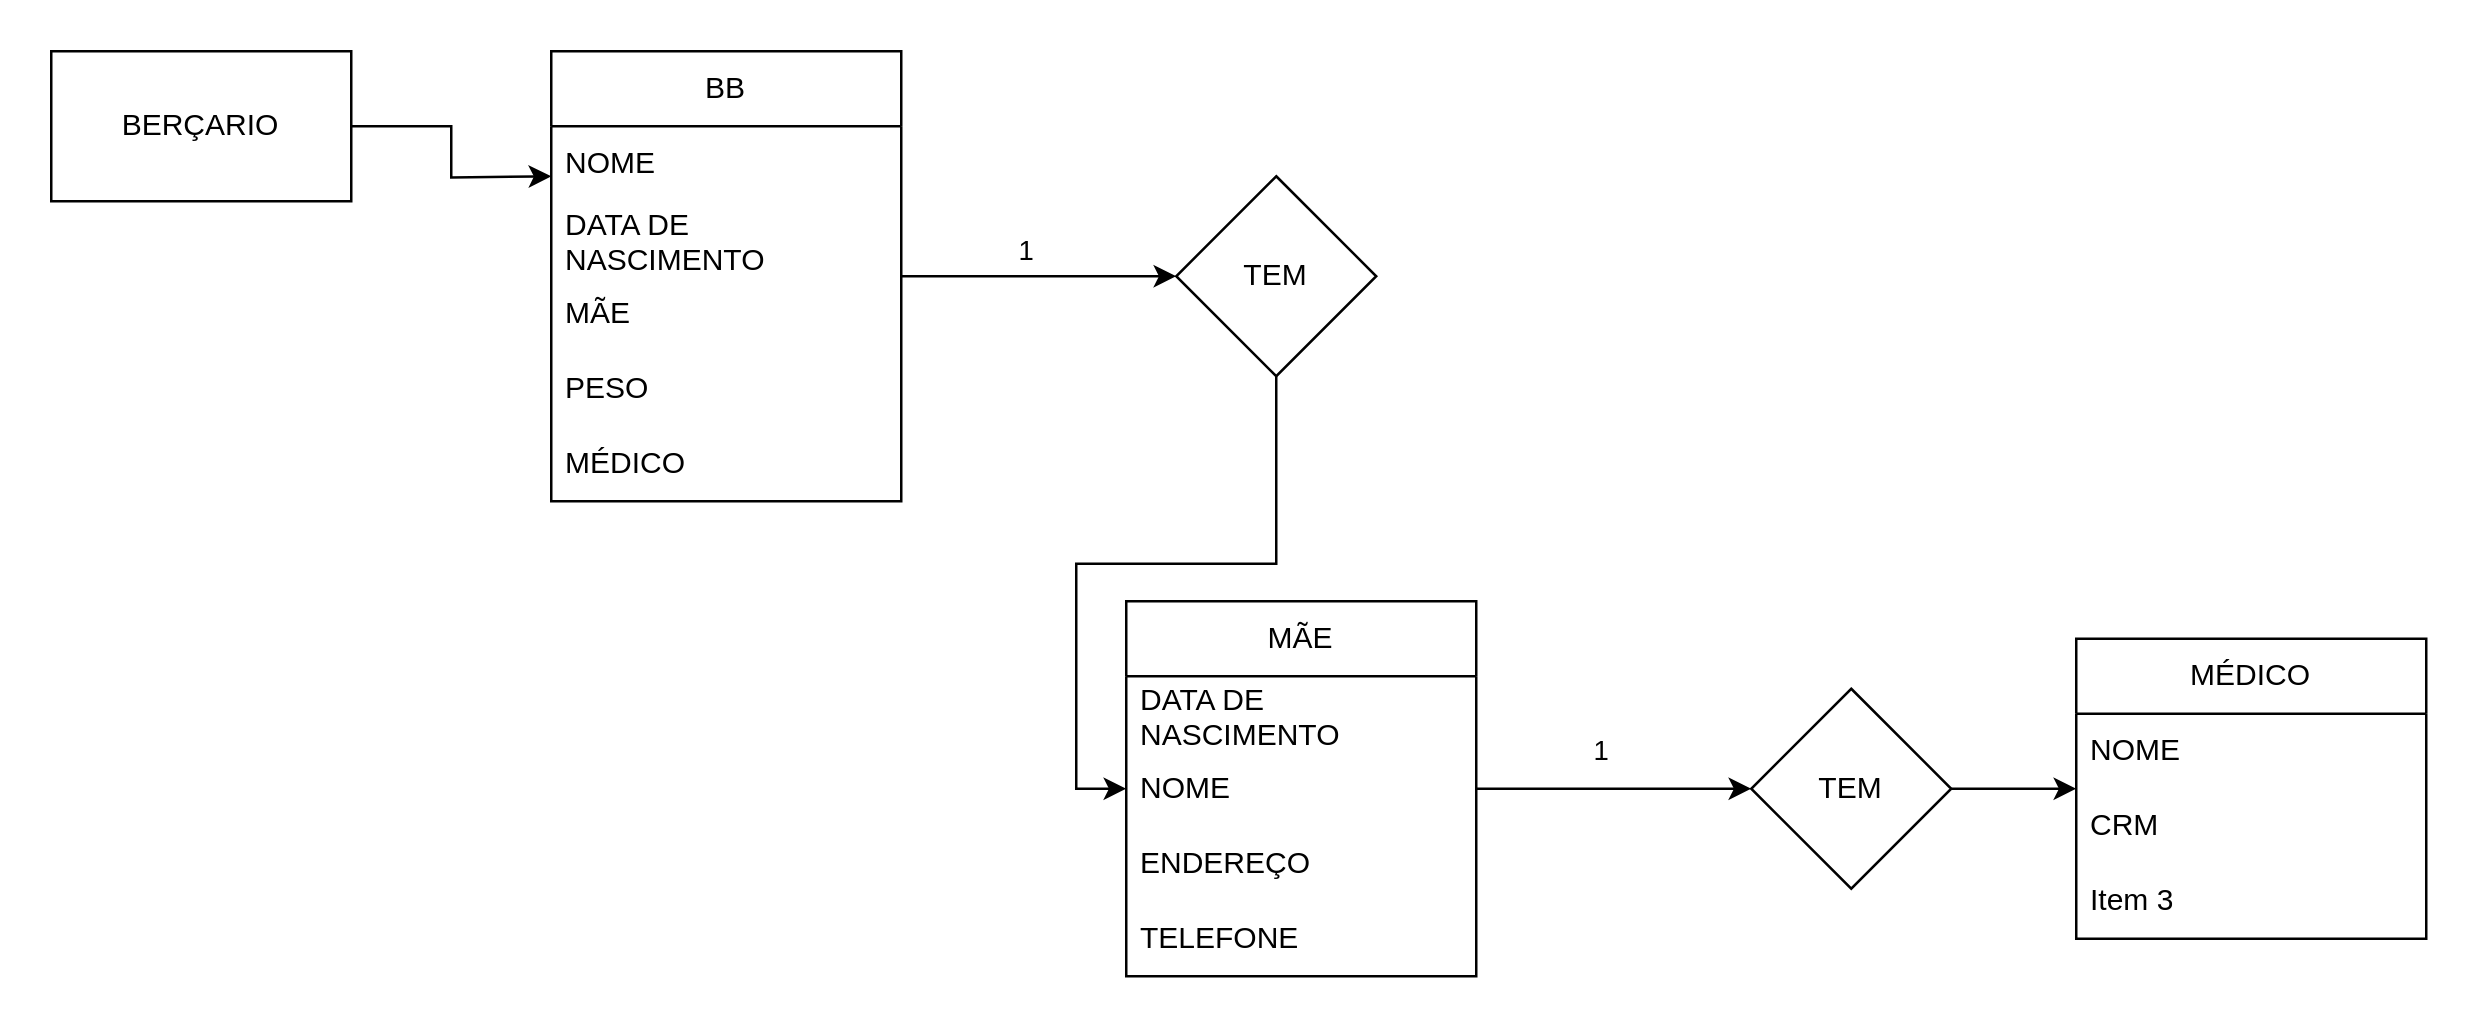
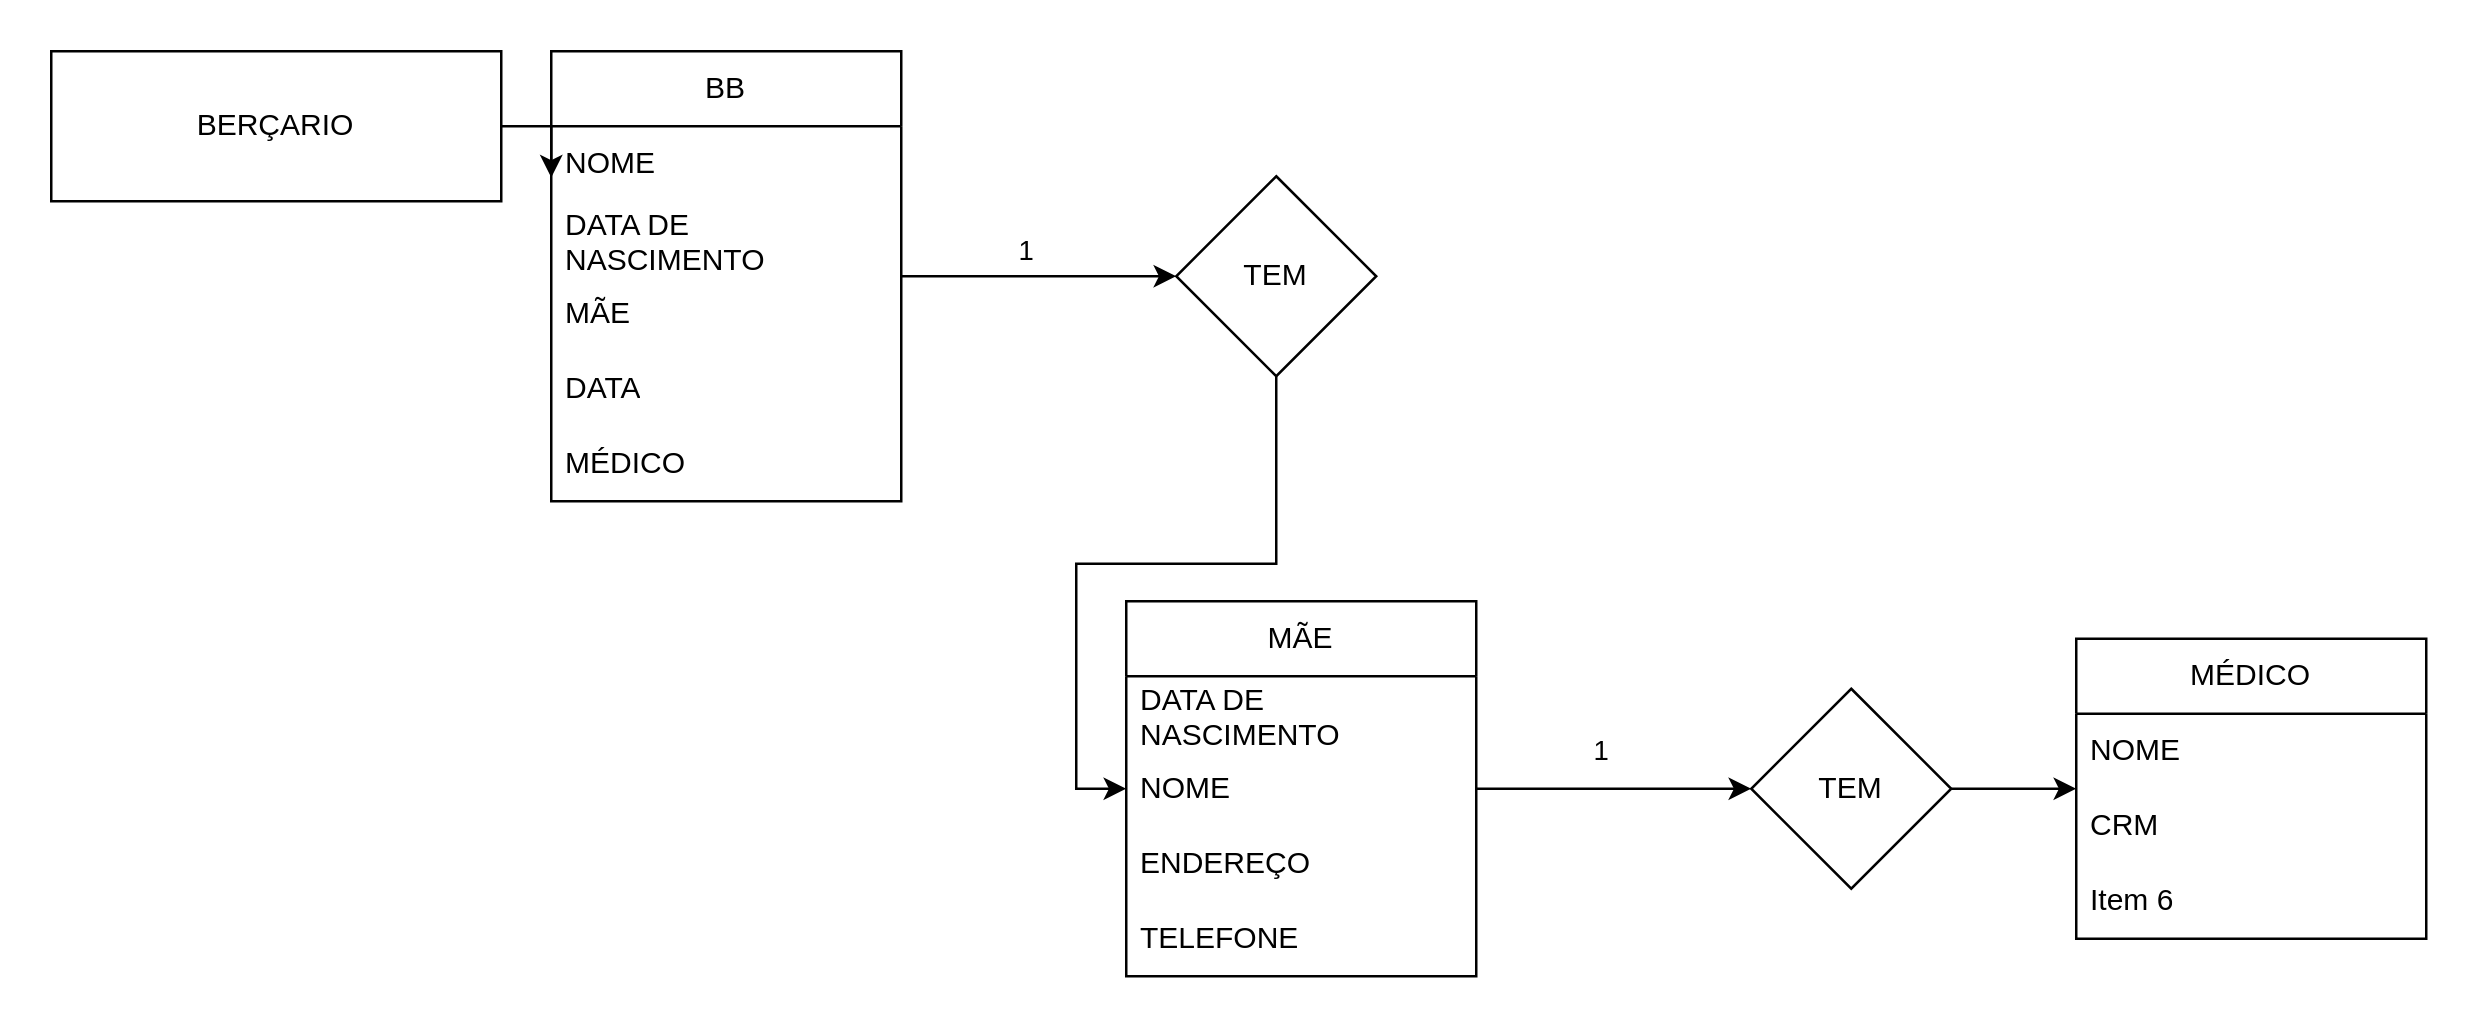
(201, 126) -> (276, 126)
(600, 389) -> (600, 389)
(2138, 901) -> (2138, 901)
